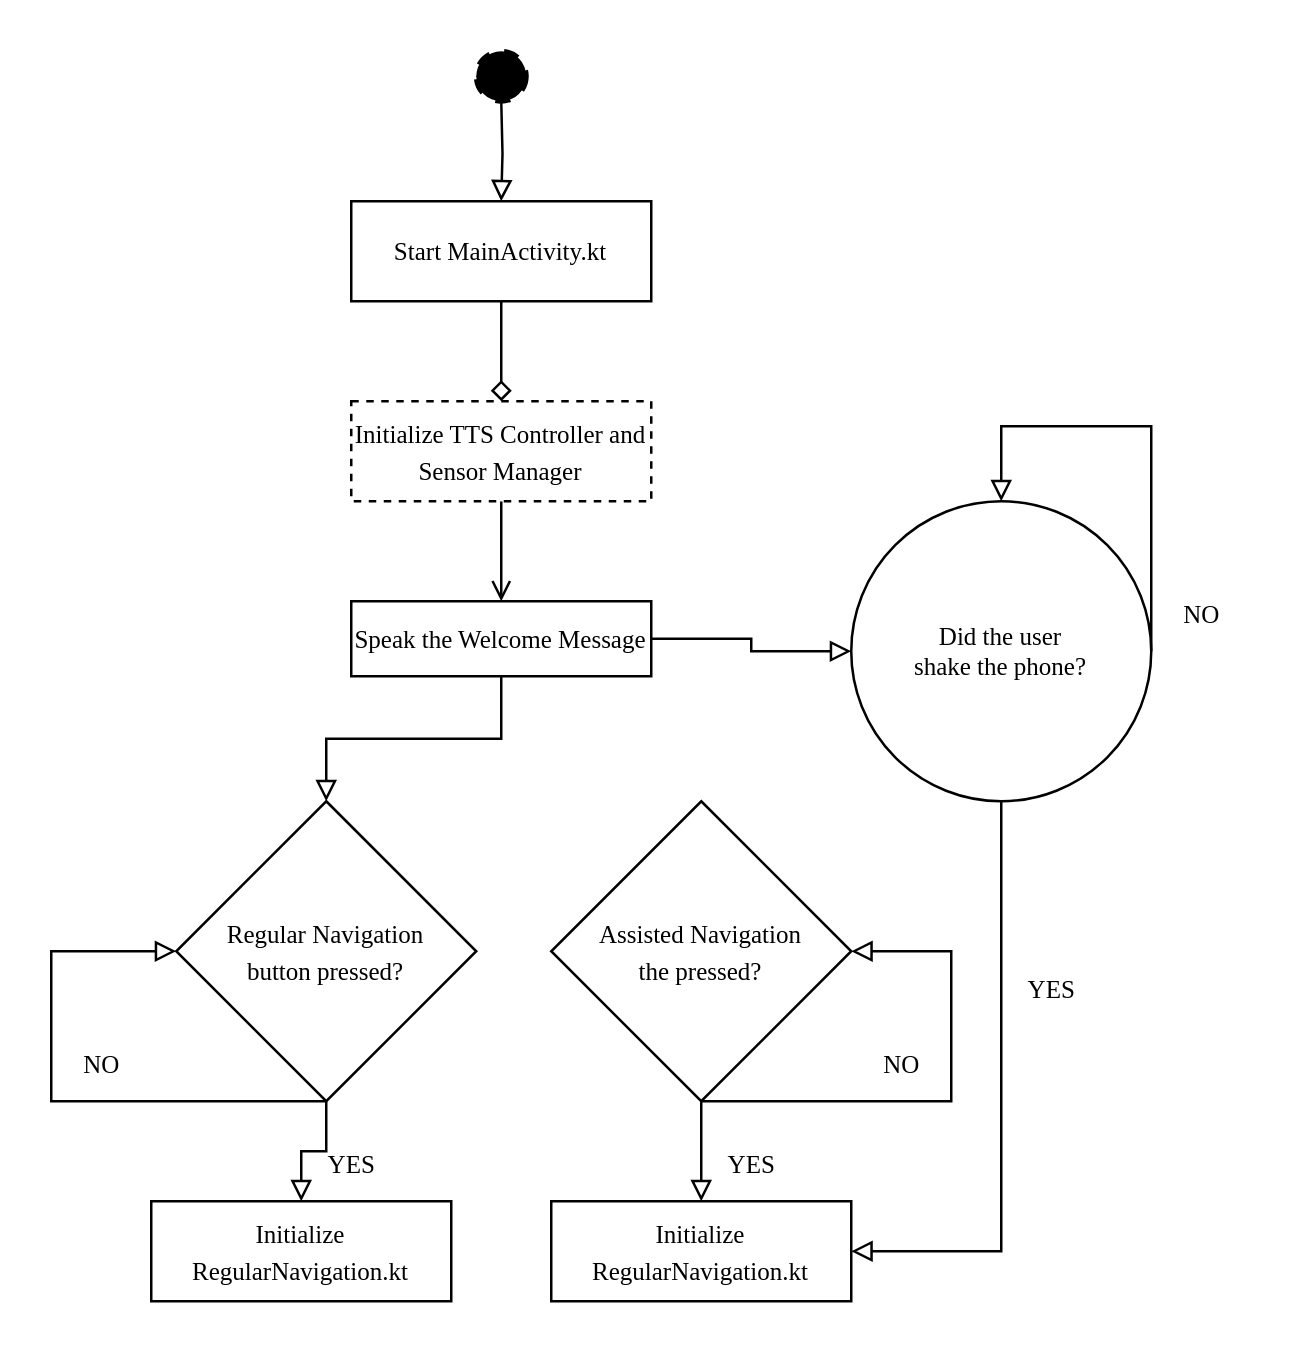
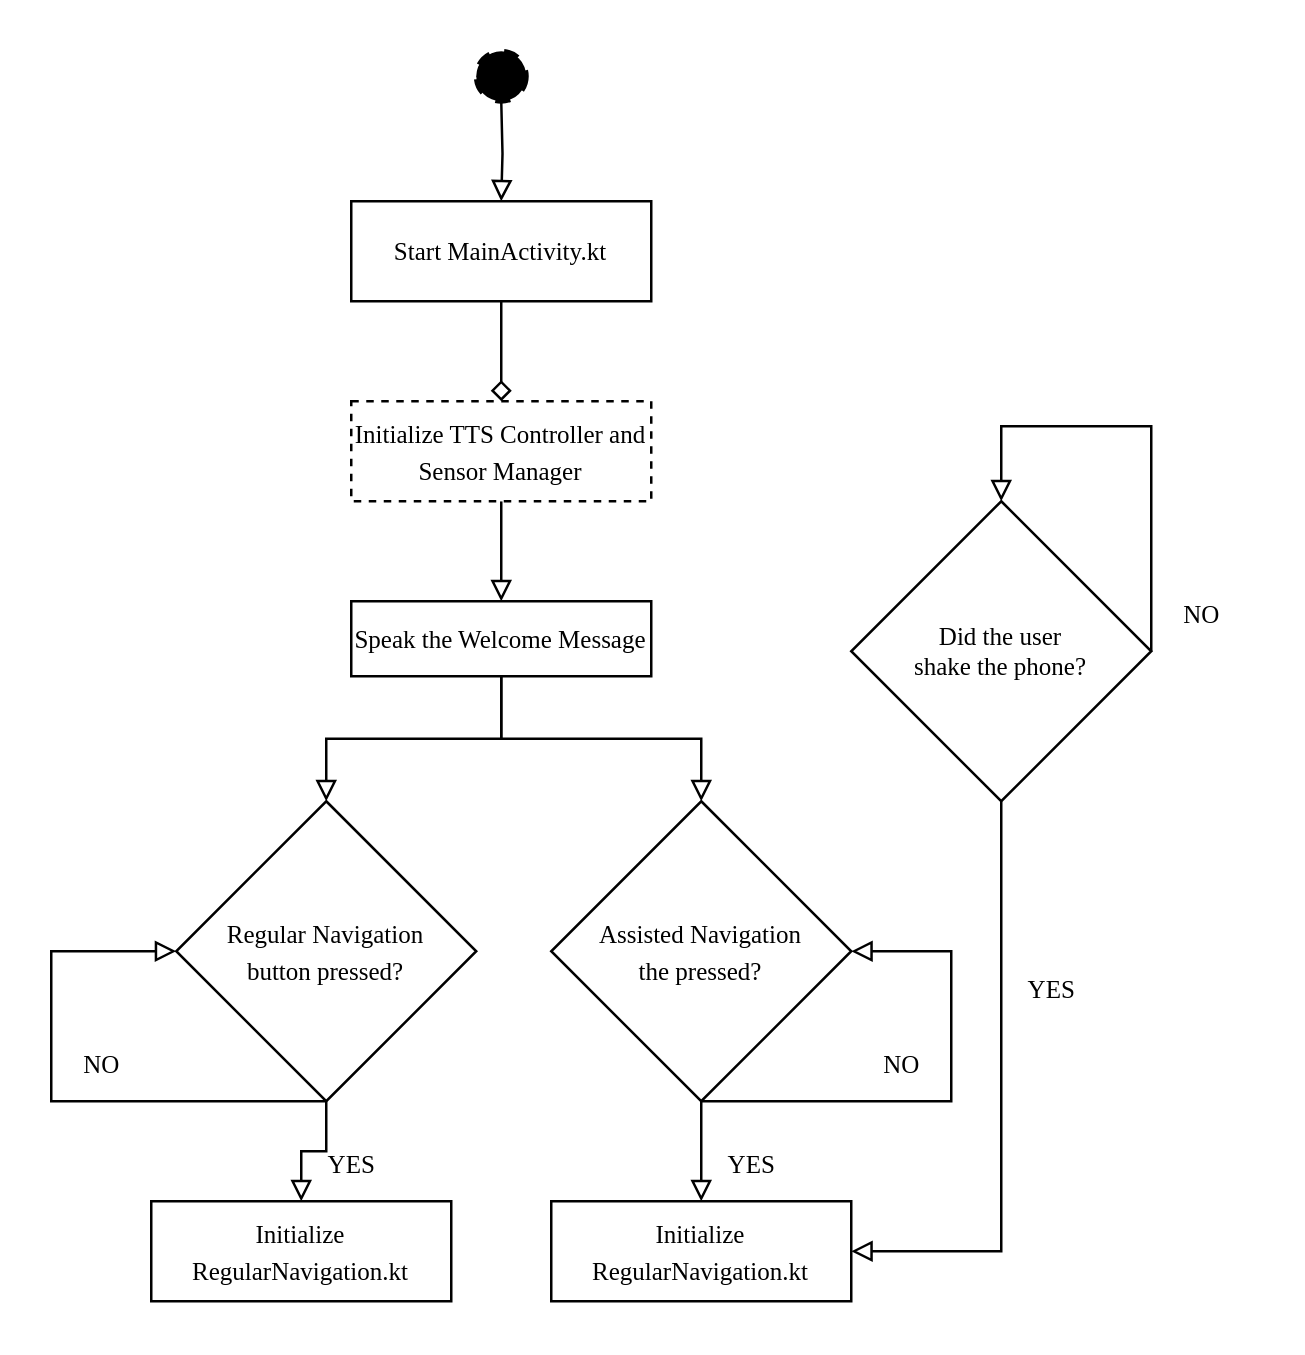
(501, 587) -> (501, 579)
(746, 639) -> none
(1001, 651) -> (1001, 651)
none -> (622, 739)
